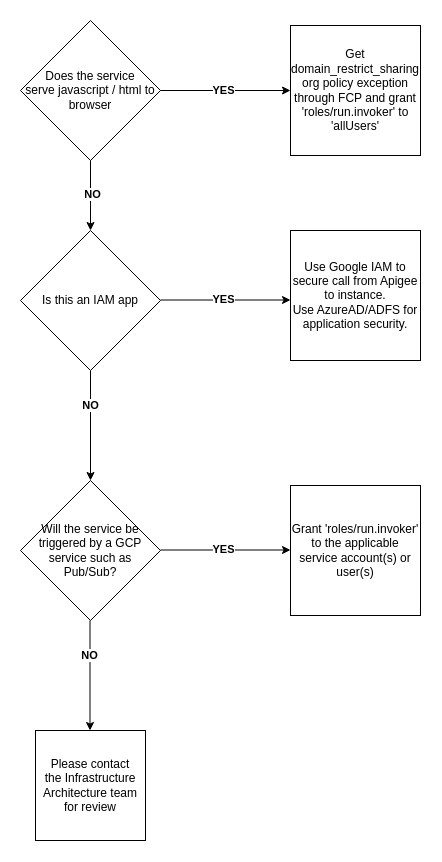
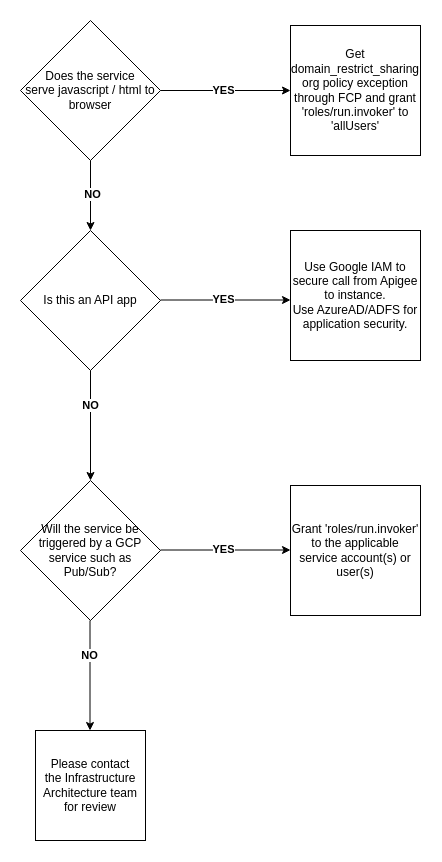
(91, 301) -> (91, 301)
